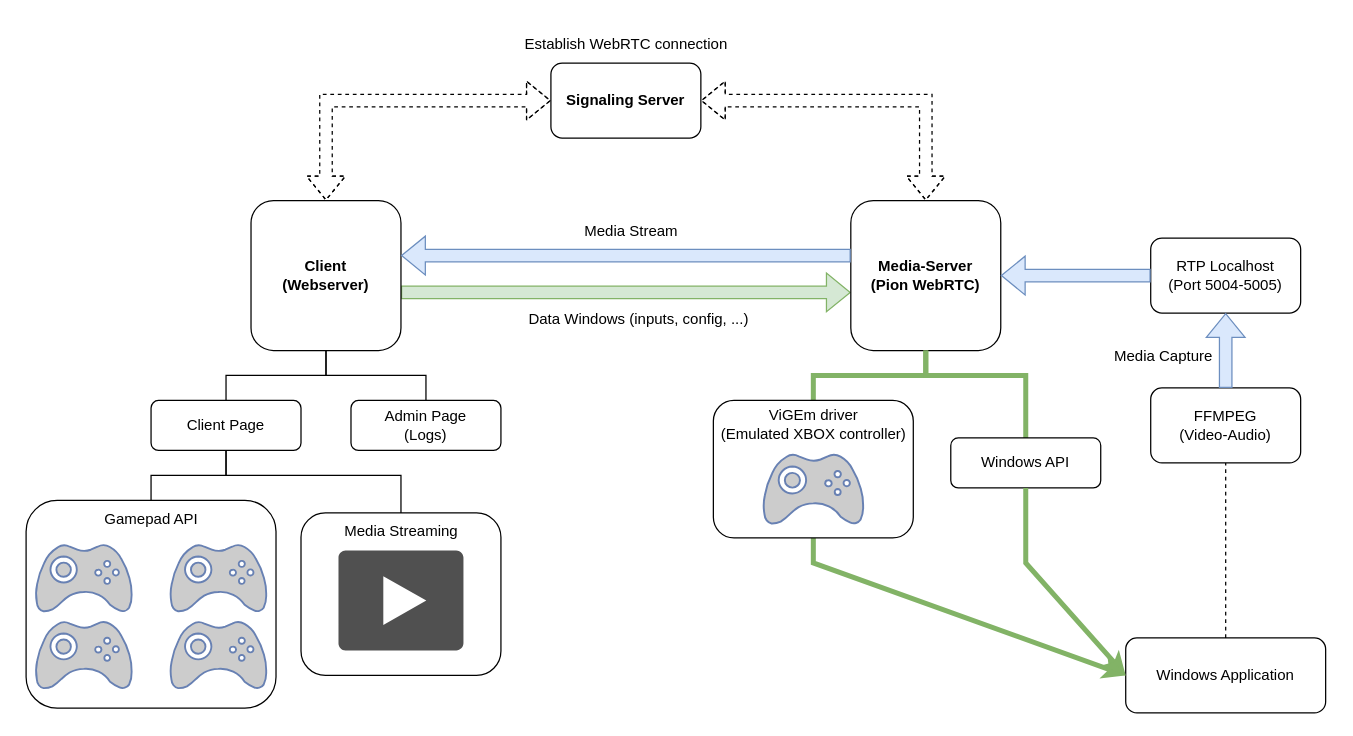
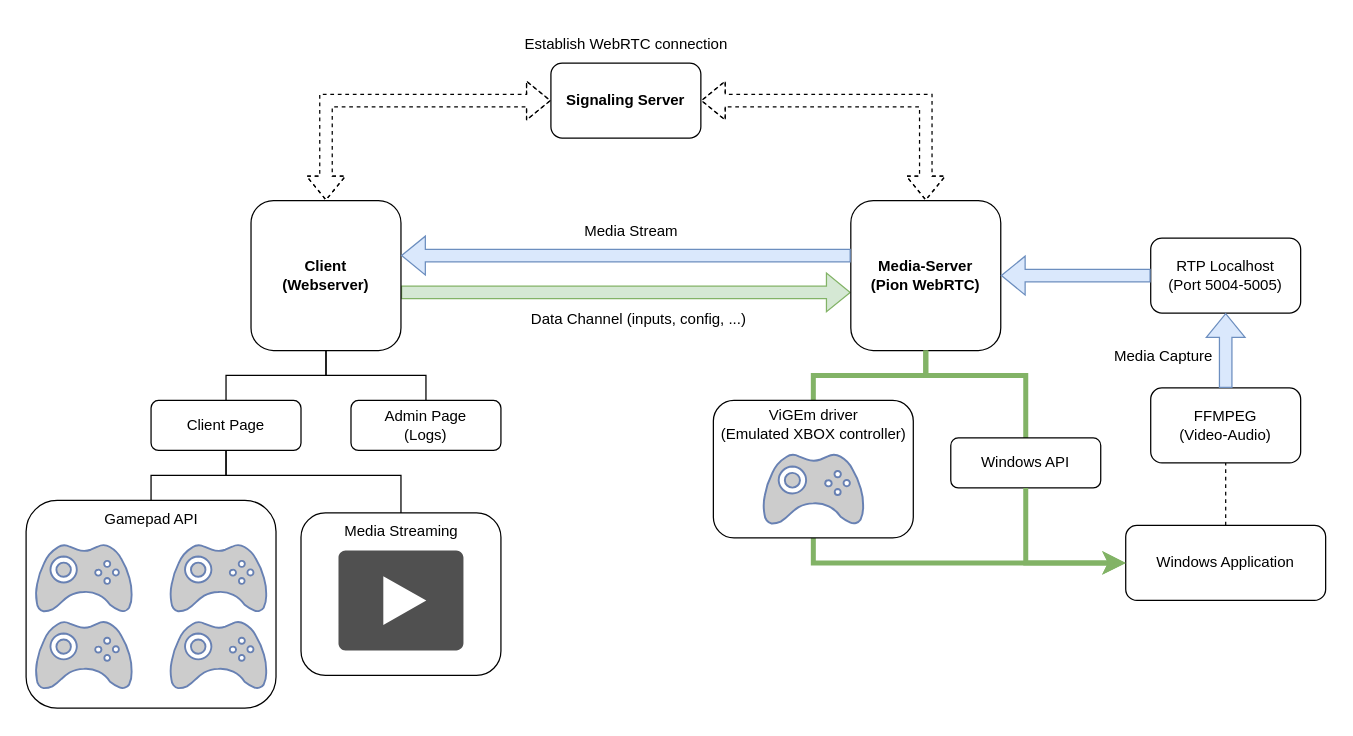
(639, 319) -> (639, 319)
(1226, 676) -> (1226, 563)
